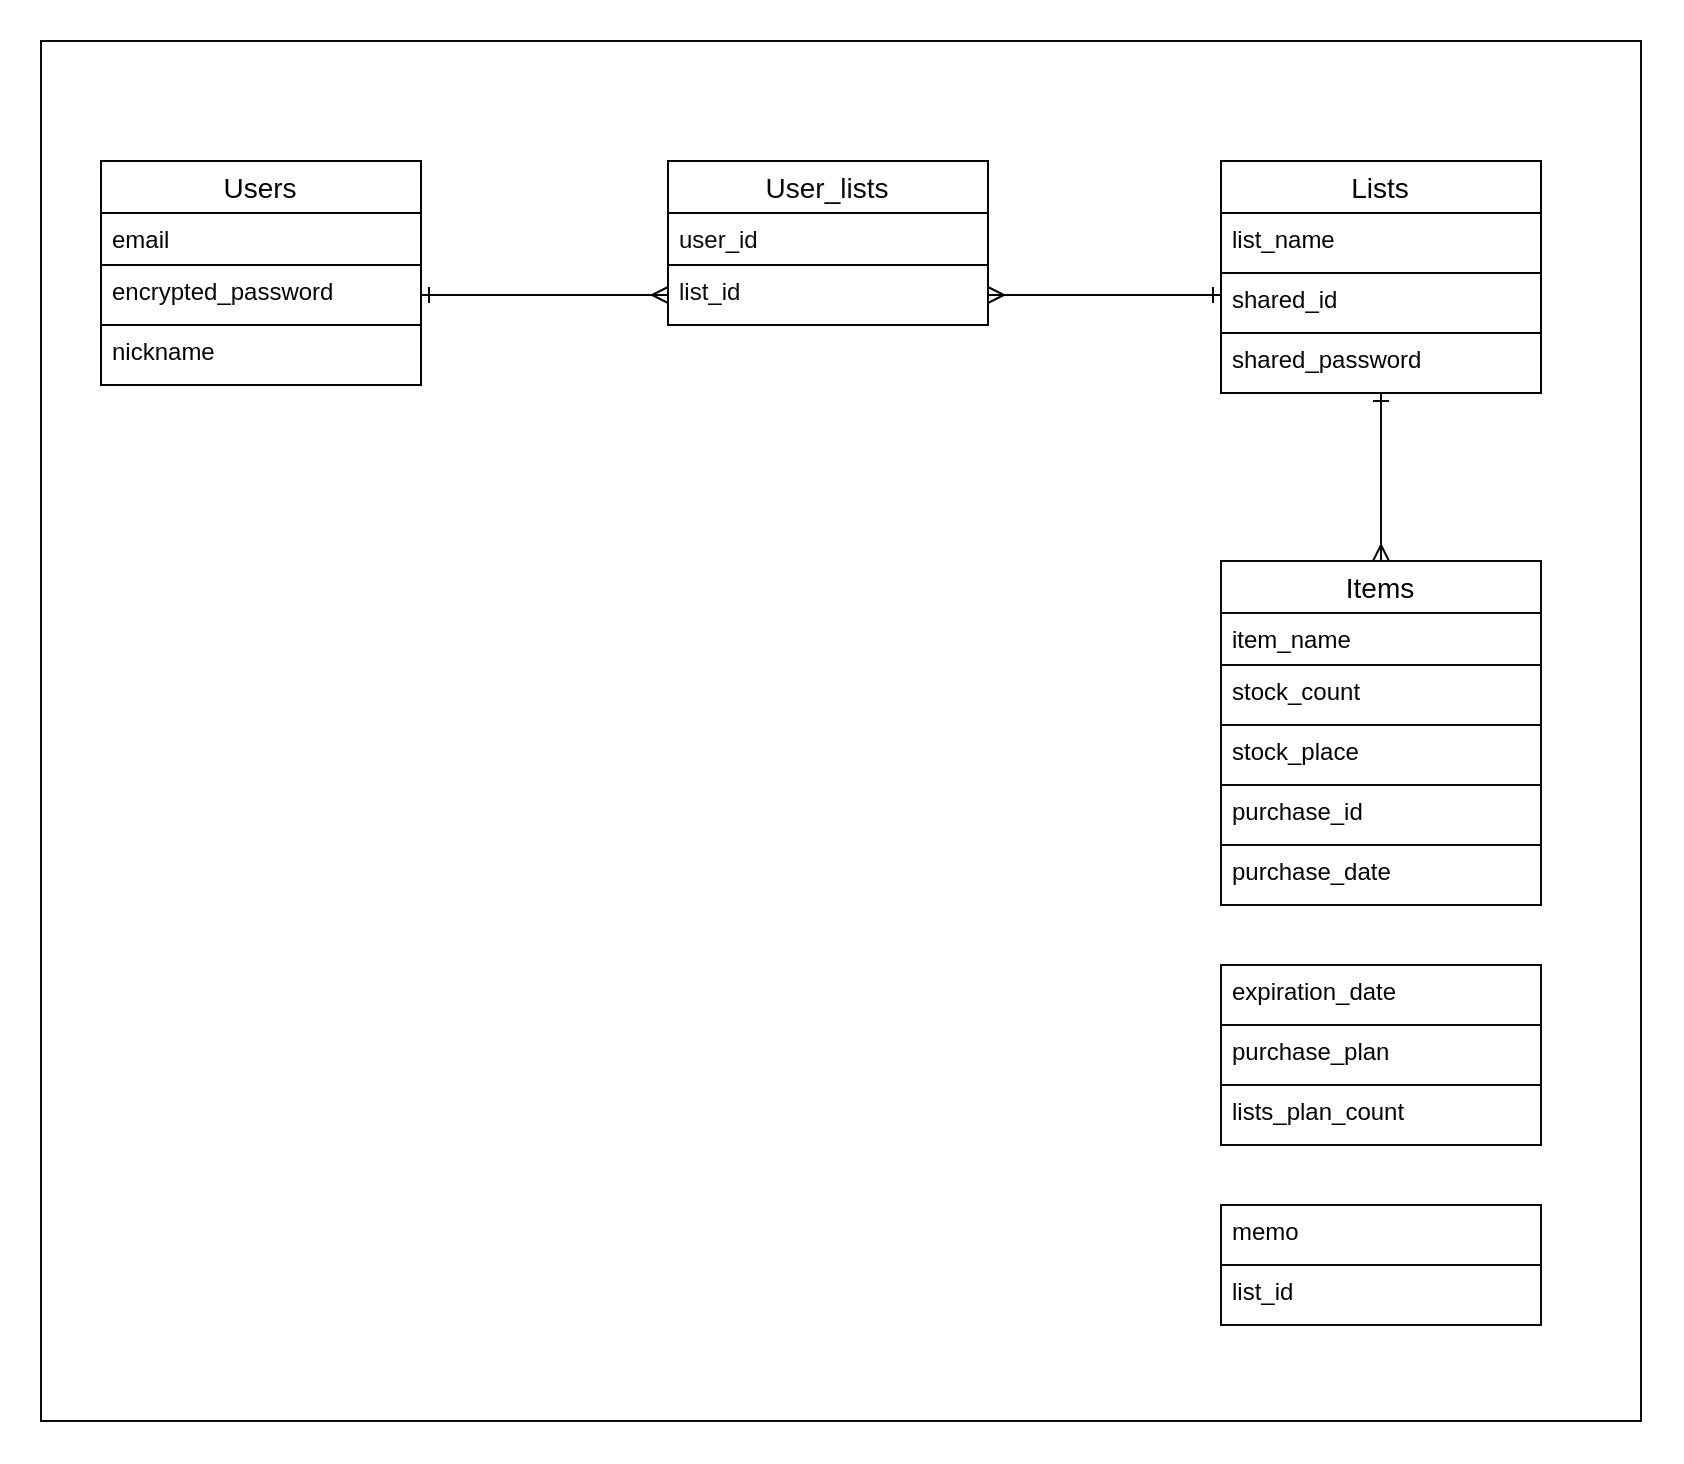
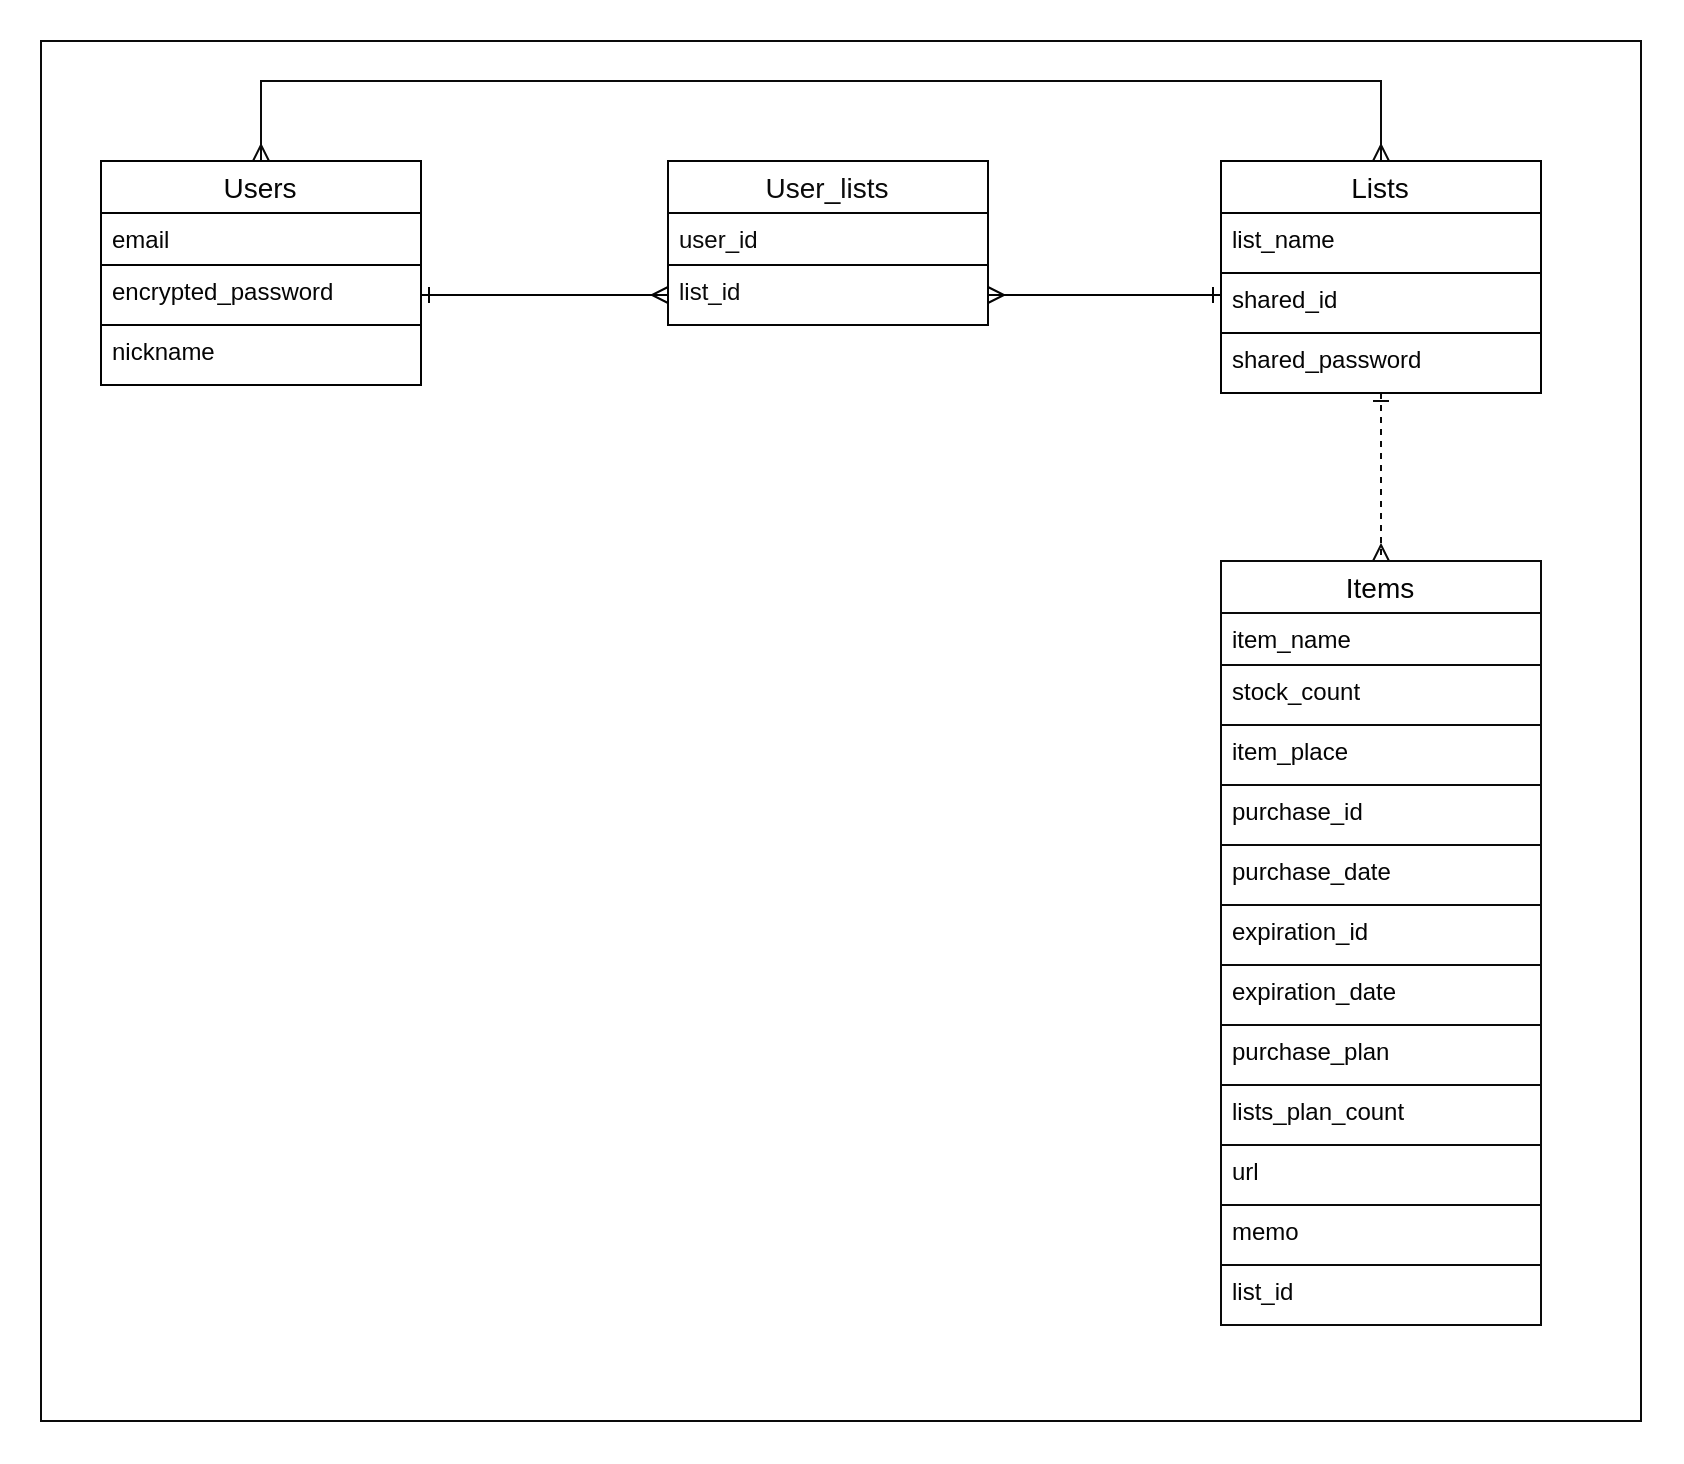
none -> (821, 81)
(1381, 478) -> (1381, 478)
(1303, 752) -> (1293, 752)
none -> (1381, 935)
none -> (1381, 1175)
